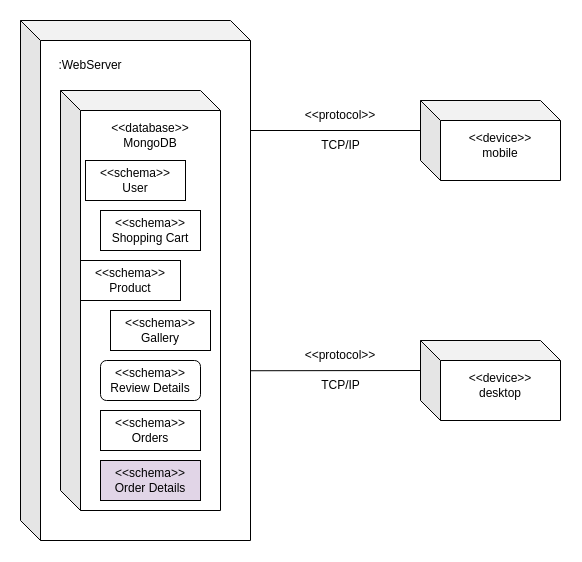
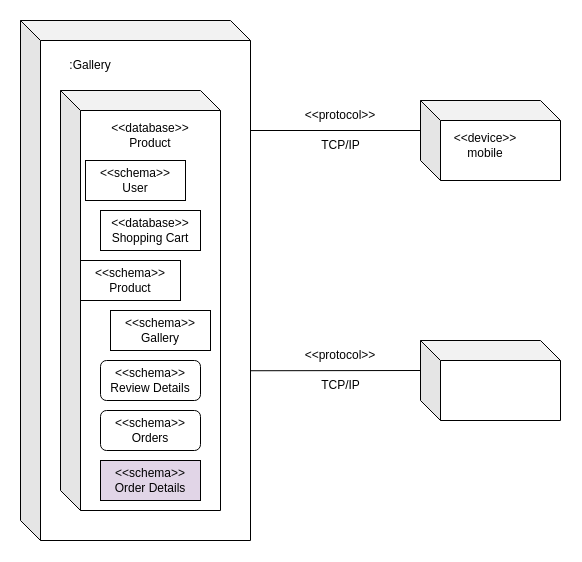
(91, 66) -> (91, 66)
(151, 136) -> (151, 136)
(501, 146) -> (486, 146)
(151, 231) -> (151, 231)
(501, 386) -> none
(151, 431) -> (151, 431)
